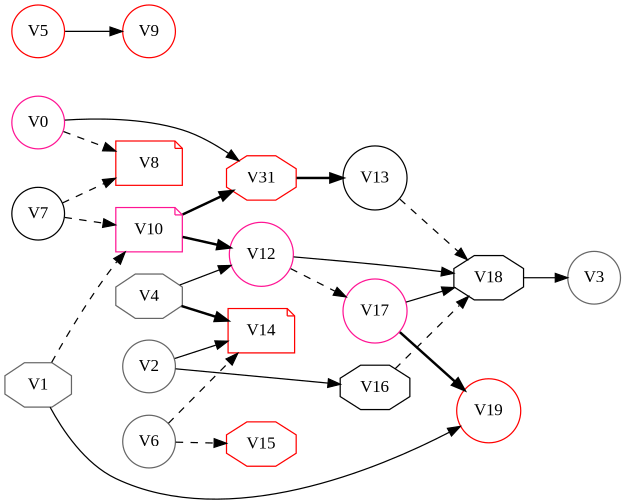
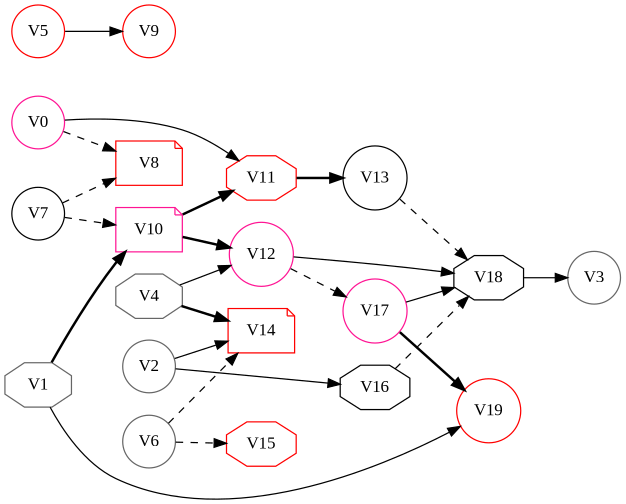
(261, 178) -> (261, 178)
(82, 311) -> (82, 311)
